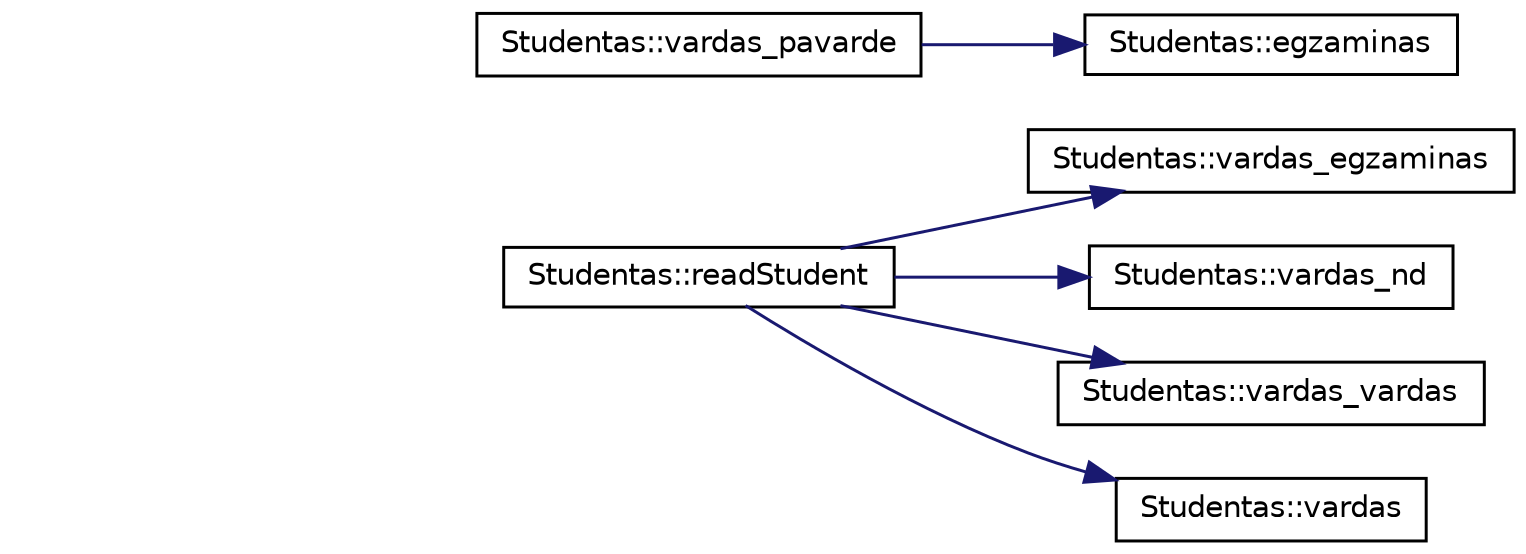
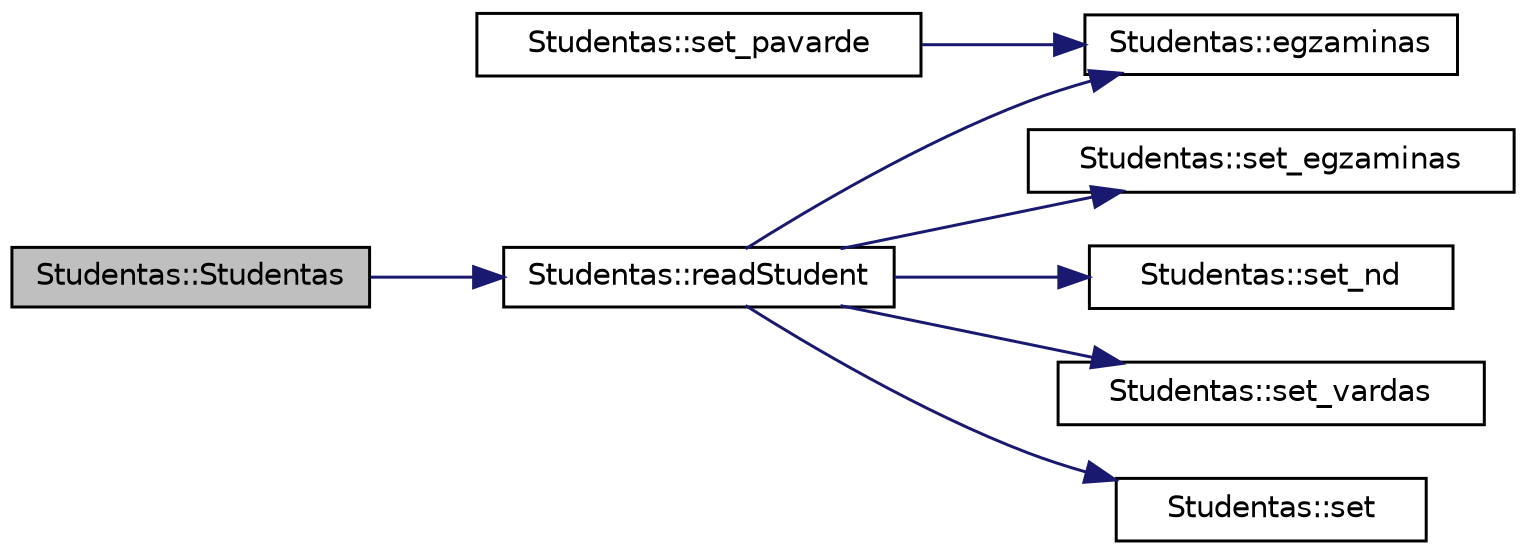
(699, 45) -> (699, 45)
none -> (913, 153)
(1271, 161) -> (1271, 161)
none -> (191, 277)
(1271, 277) -> (1271, 277)
(1271, 393) -> (1271, 393)
(1271, 510) -> (1271, 510)
